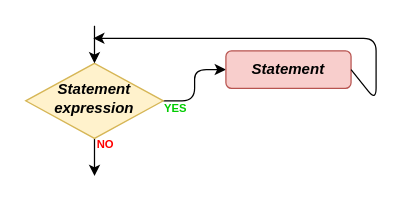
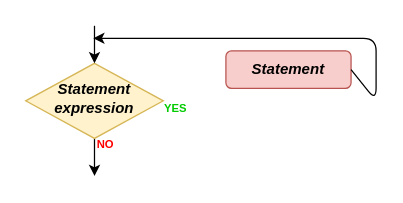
(194, 88) -> none
